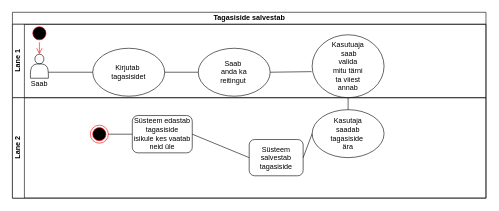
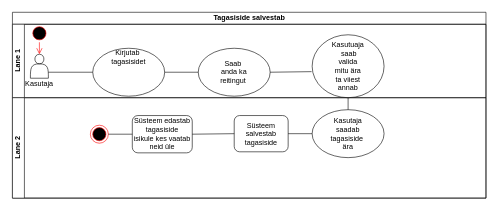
(348, 66) -> (348, 66)
(129, 72) -> (129, 57)
(39, 84) -> (39, 84)
(276, 158) -> (261, 134)
